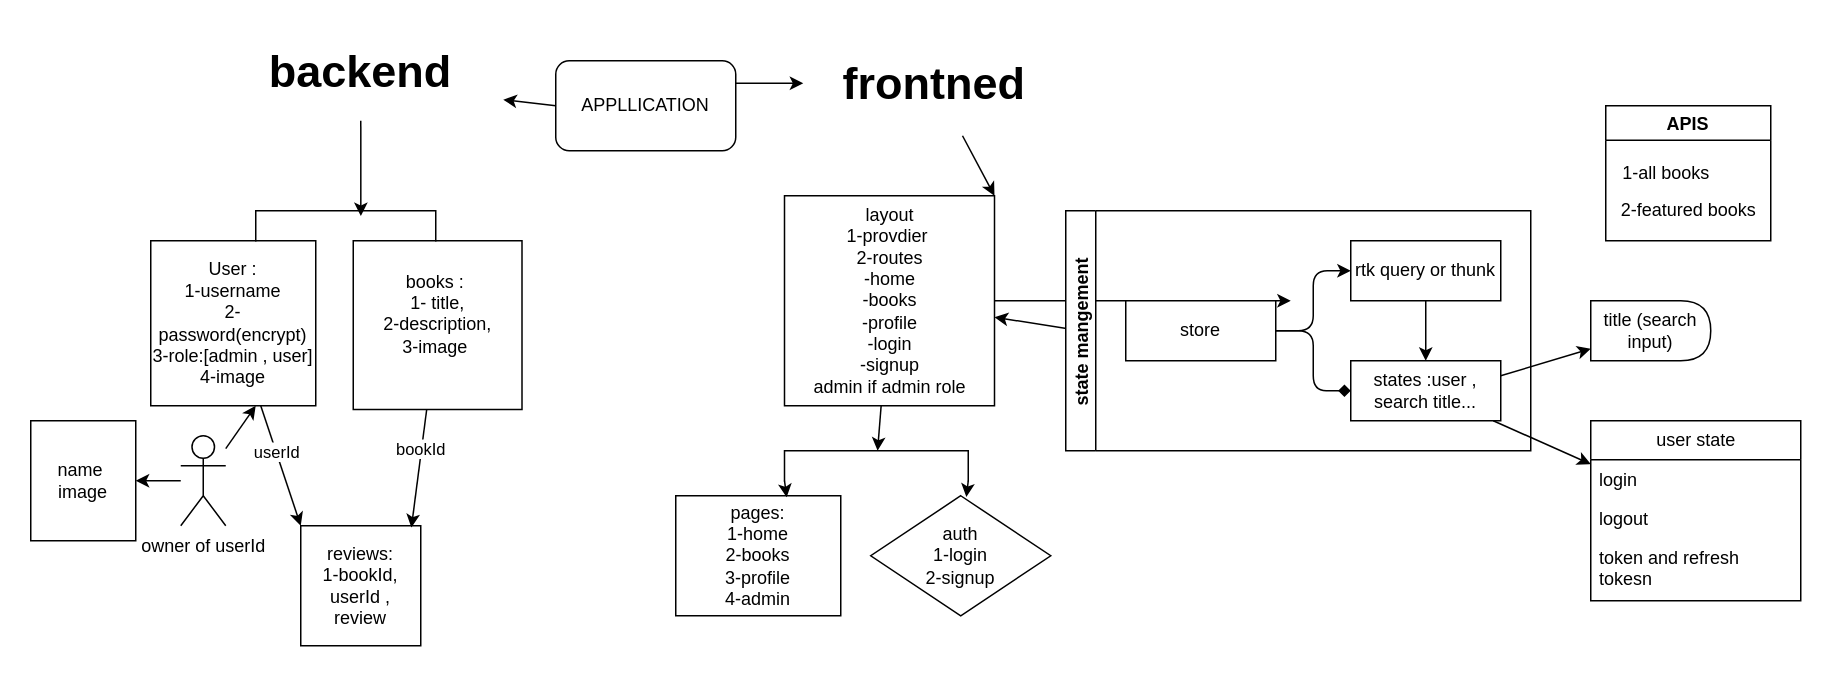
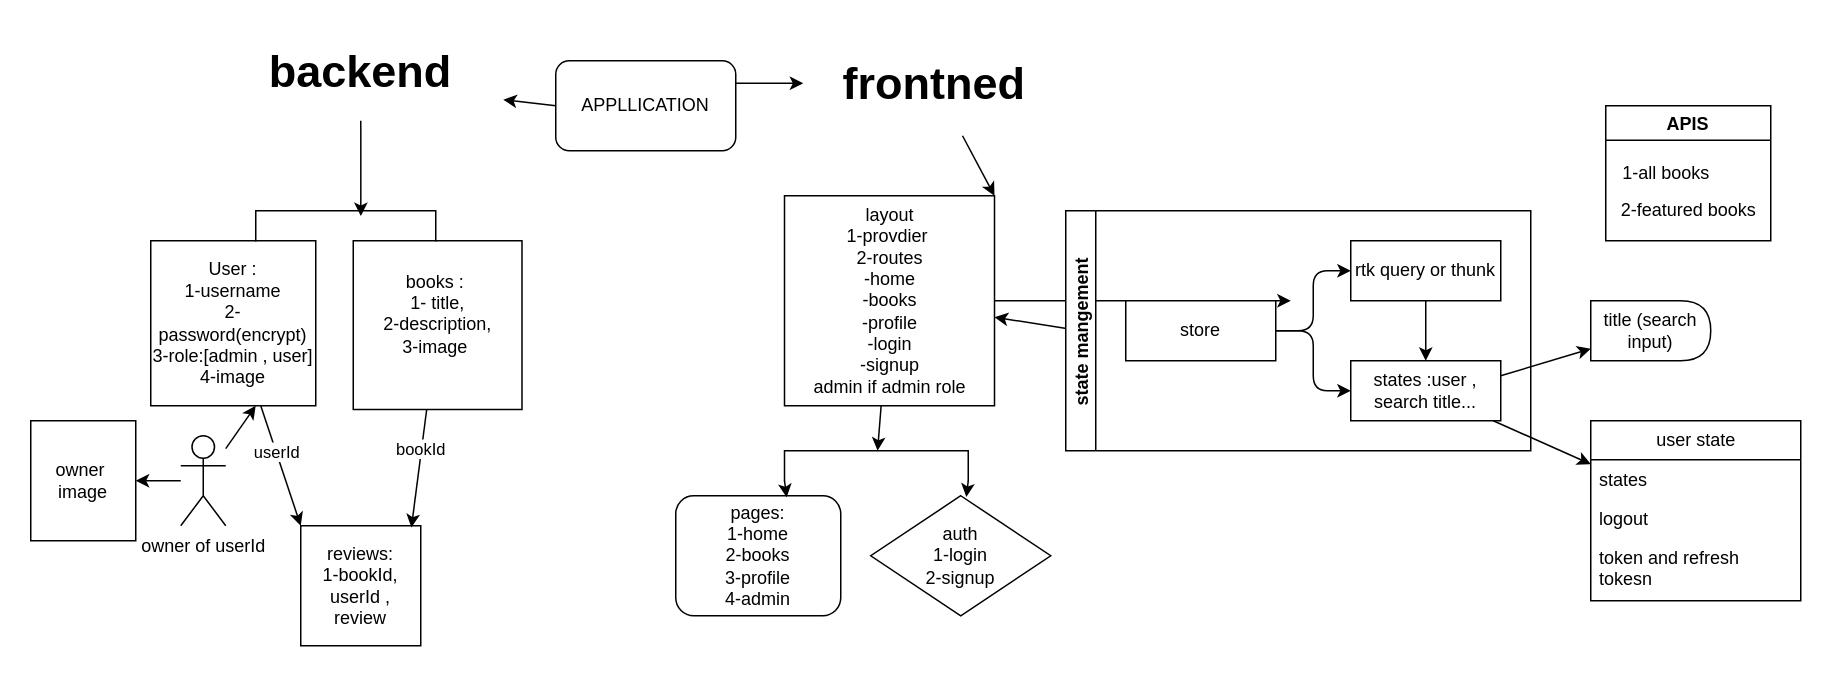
(1338, 391) -> (1339, 391)
(83, 481) -> (83, 481)
(1620, 481) -> (1630, 481)
(758, 556) -> (758, 556)
